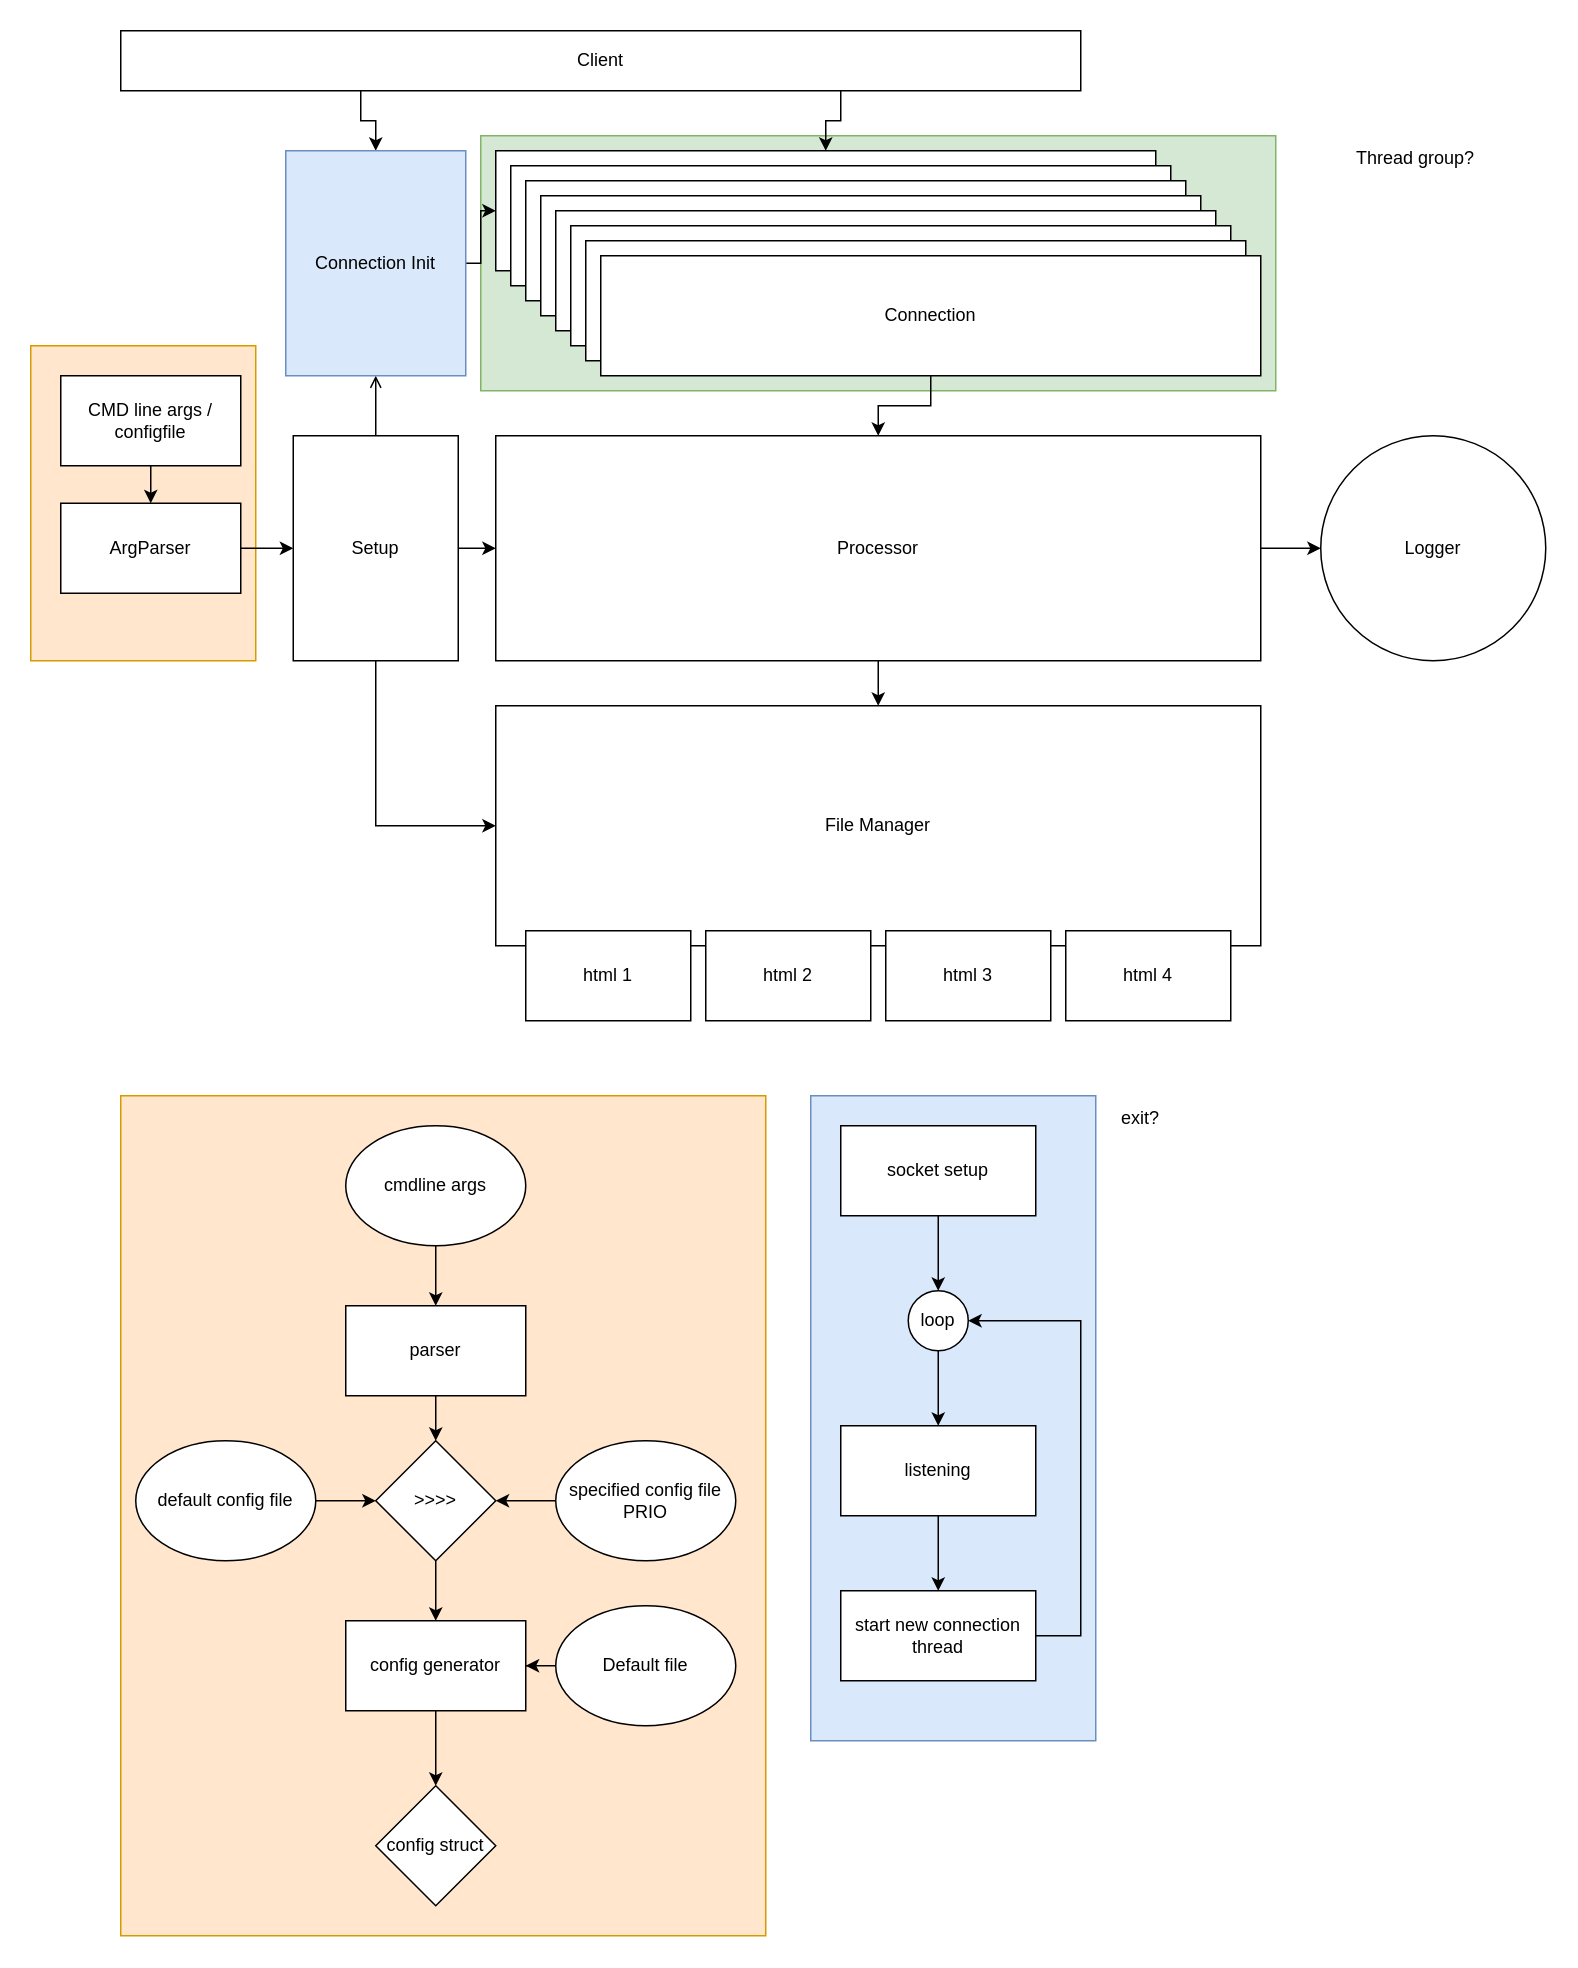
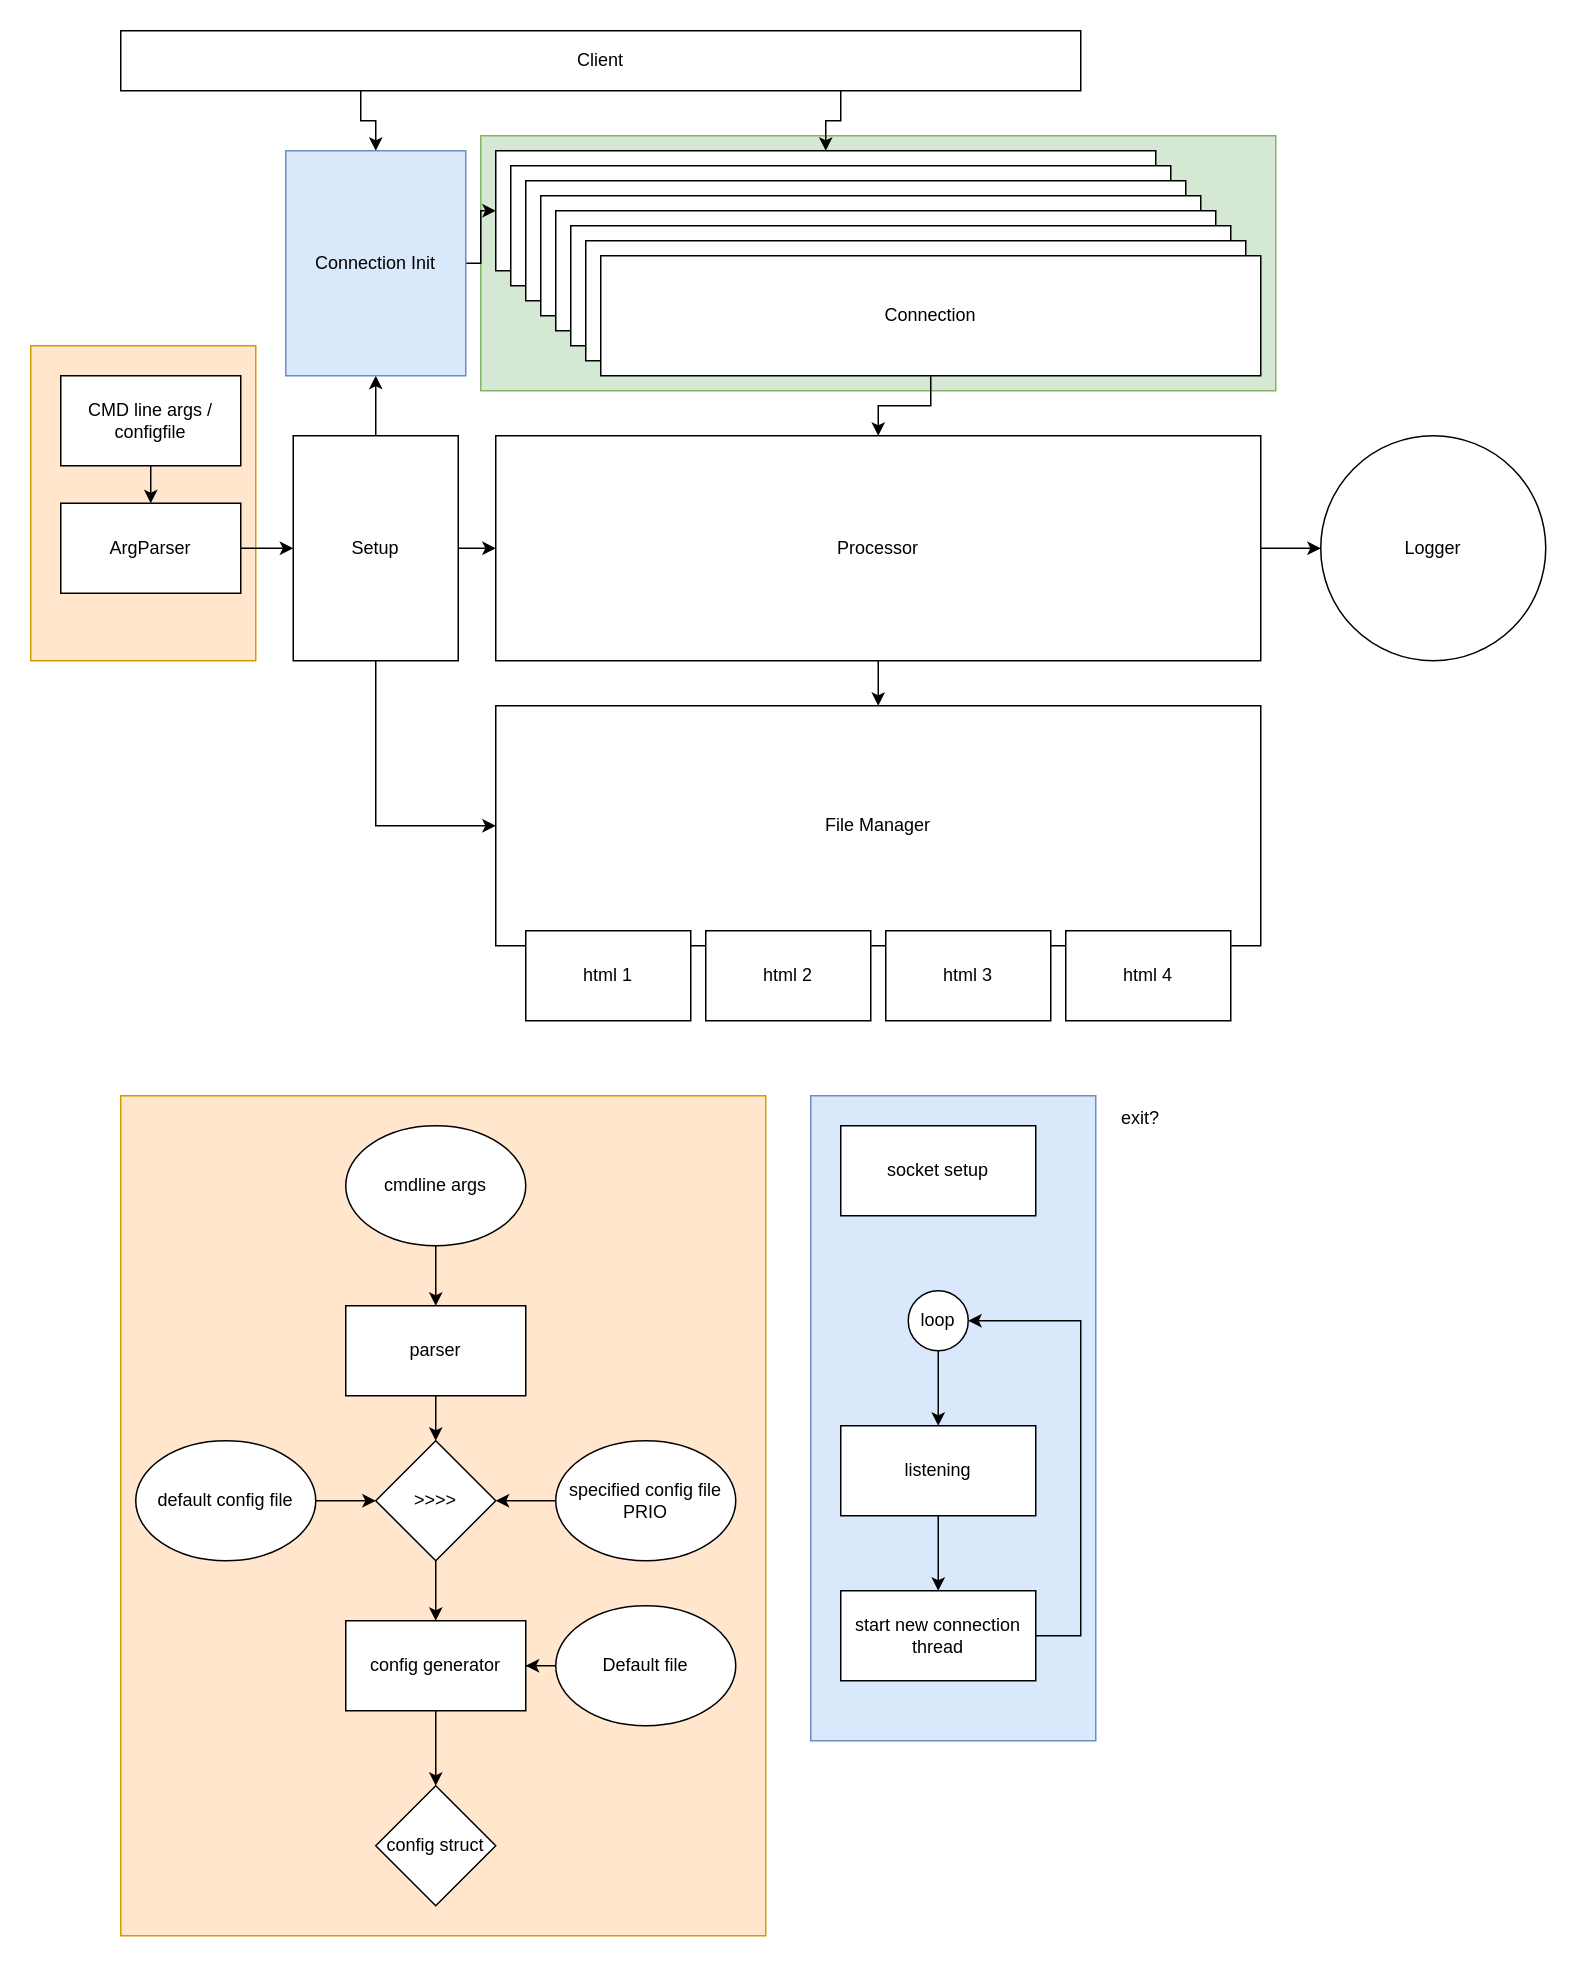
(1418, 158) -> none
(376, 384) -> (376, 387)
(938, 1248) -> none
